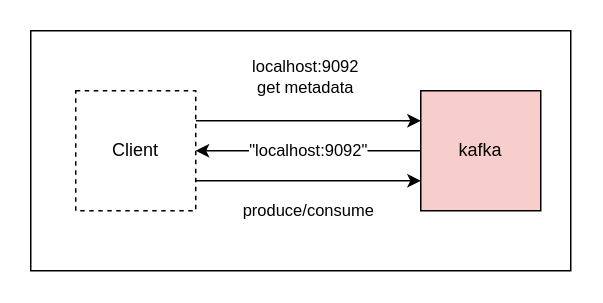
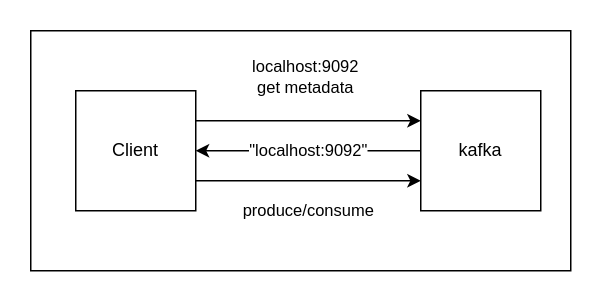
(136, 151) -> (136, 151)
(481, 151) -> (481, 151)
